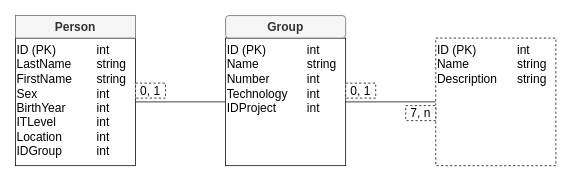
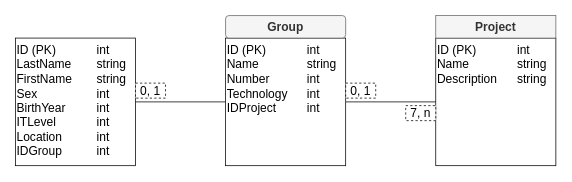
(75, 27) -> none
none -> (495, 27)
(495, 102) -> (495, 102)
